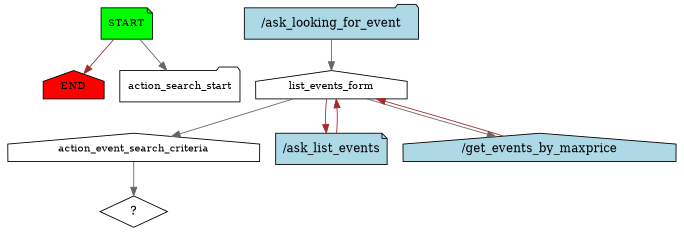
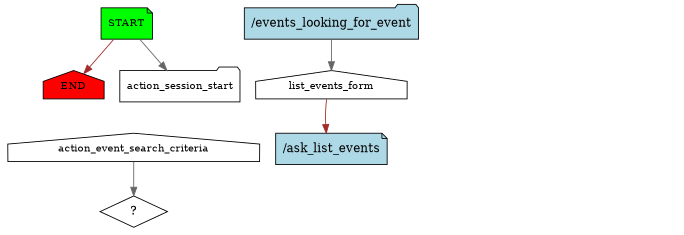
(331, 24) -> (331, 24)
(180, 86) -> (180, 86)
(236, 116) -> none
(337, 121) -> none
(540, 149) -> none
